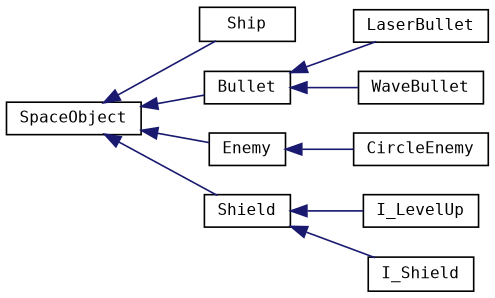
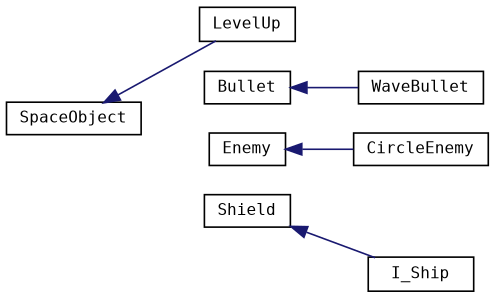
(247, 24) -> (247, 24)
(421, 26) -> none
(181, 99) -> none
(183, 138) -> none
(168, 169) -> none
(421, 211) -> none
(421, 274) -> (421, 274)
